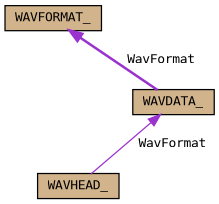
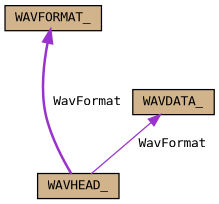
(119, 64) -> (45, 111)
